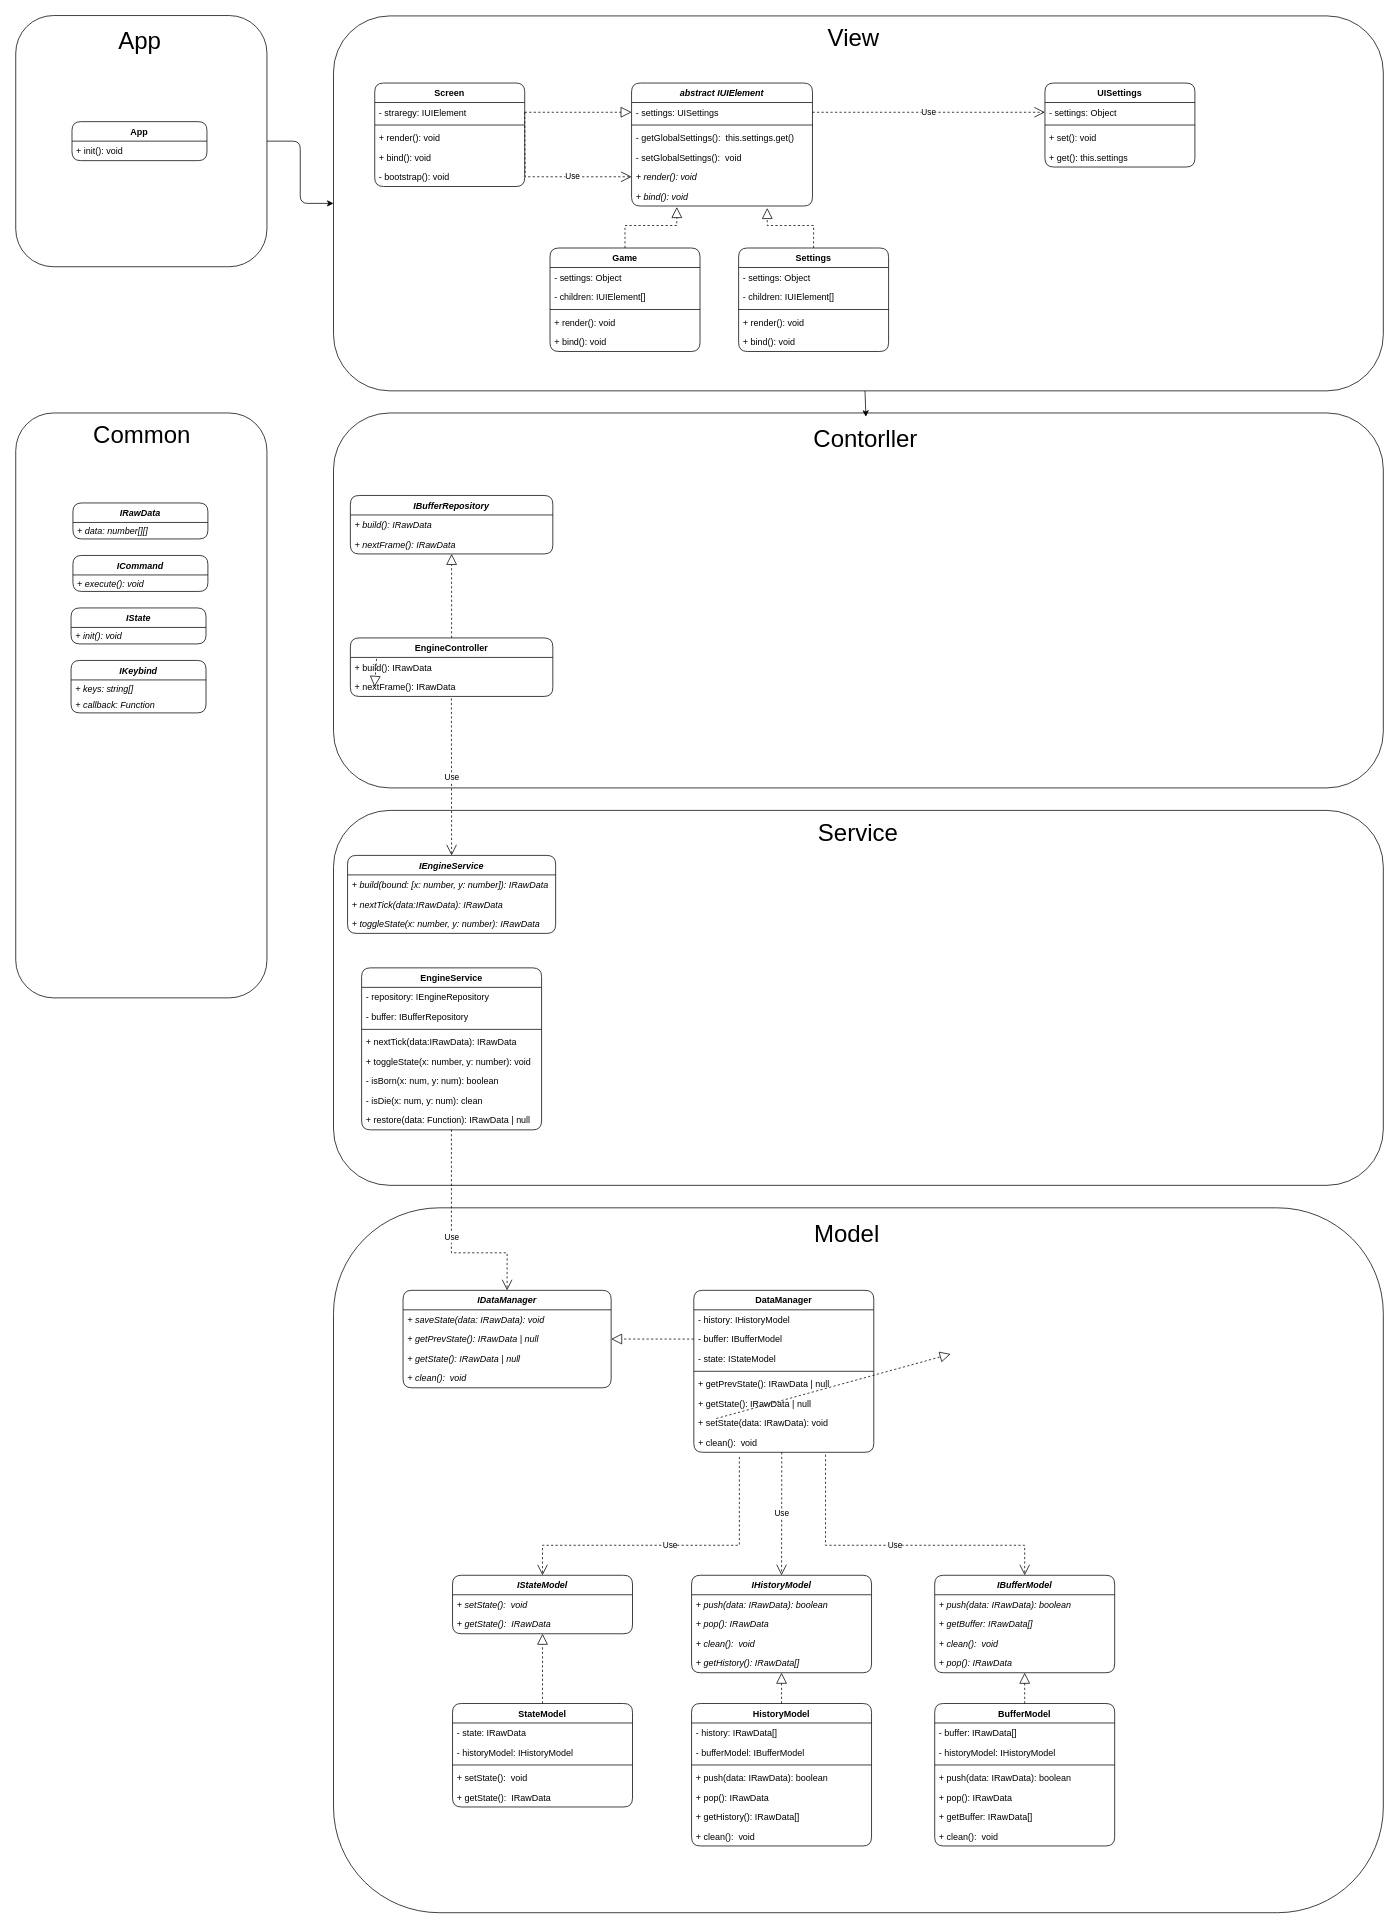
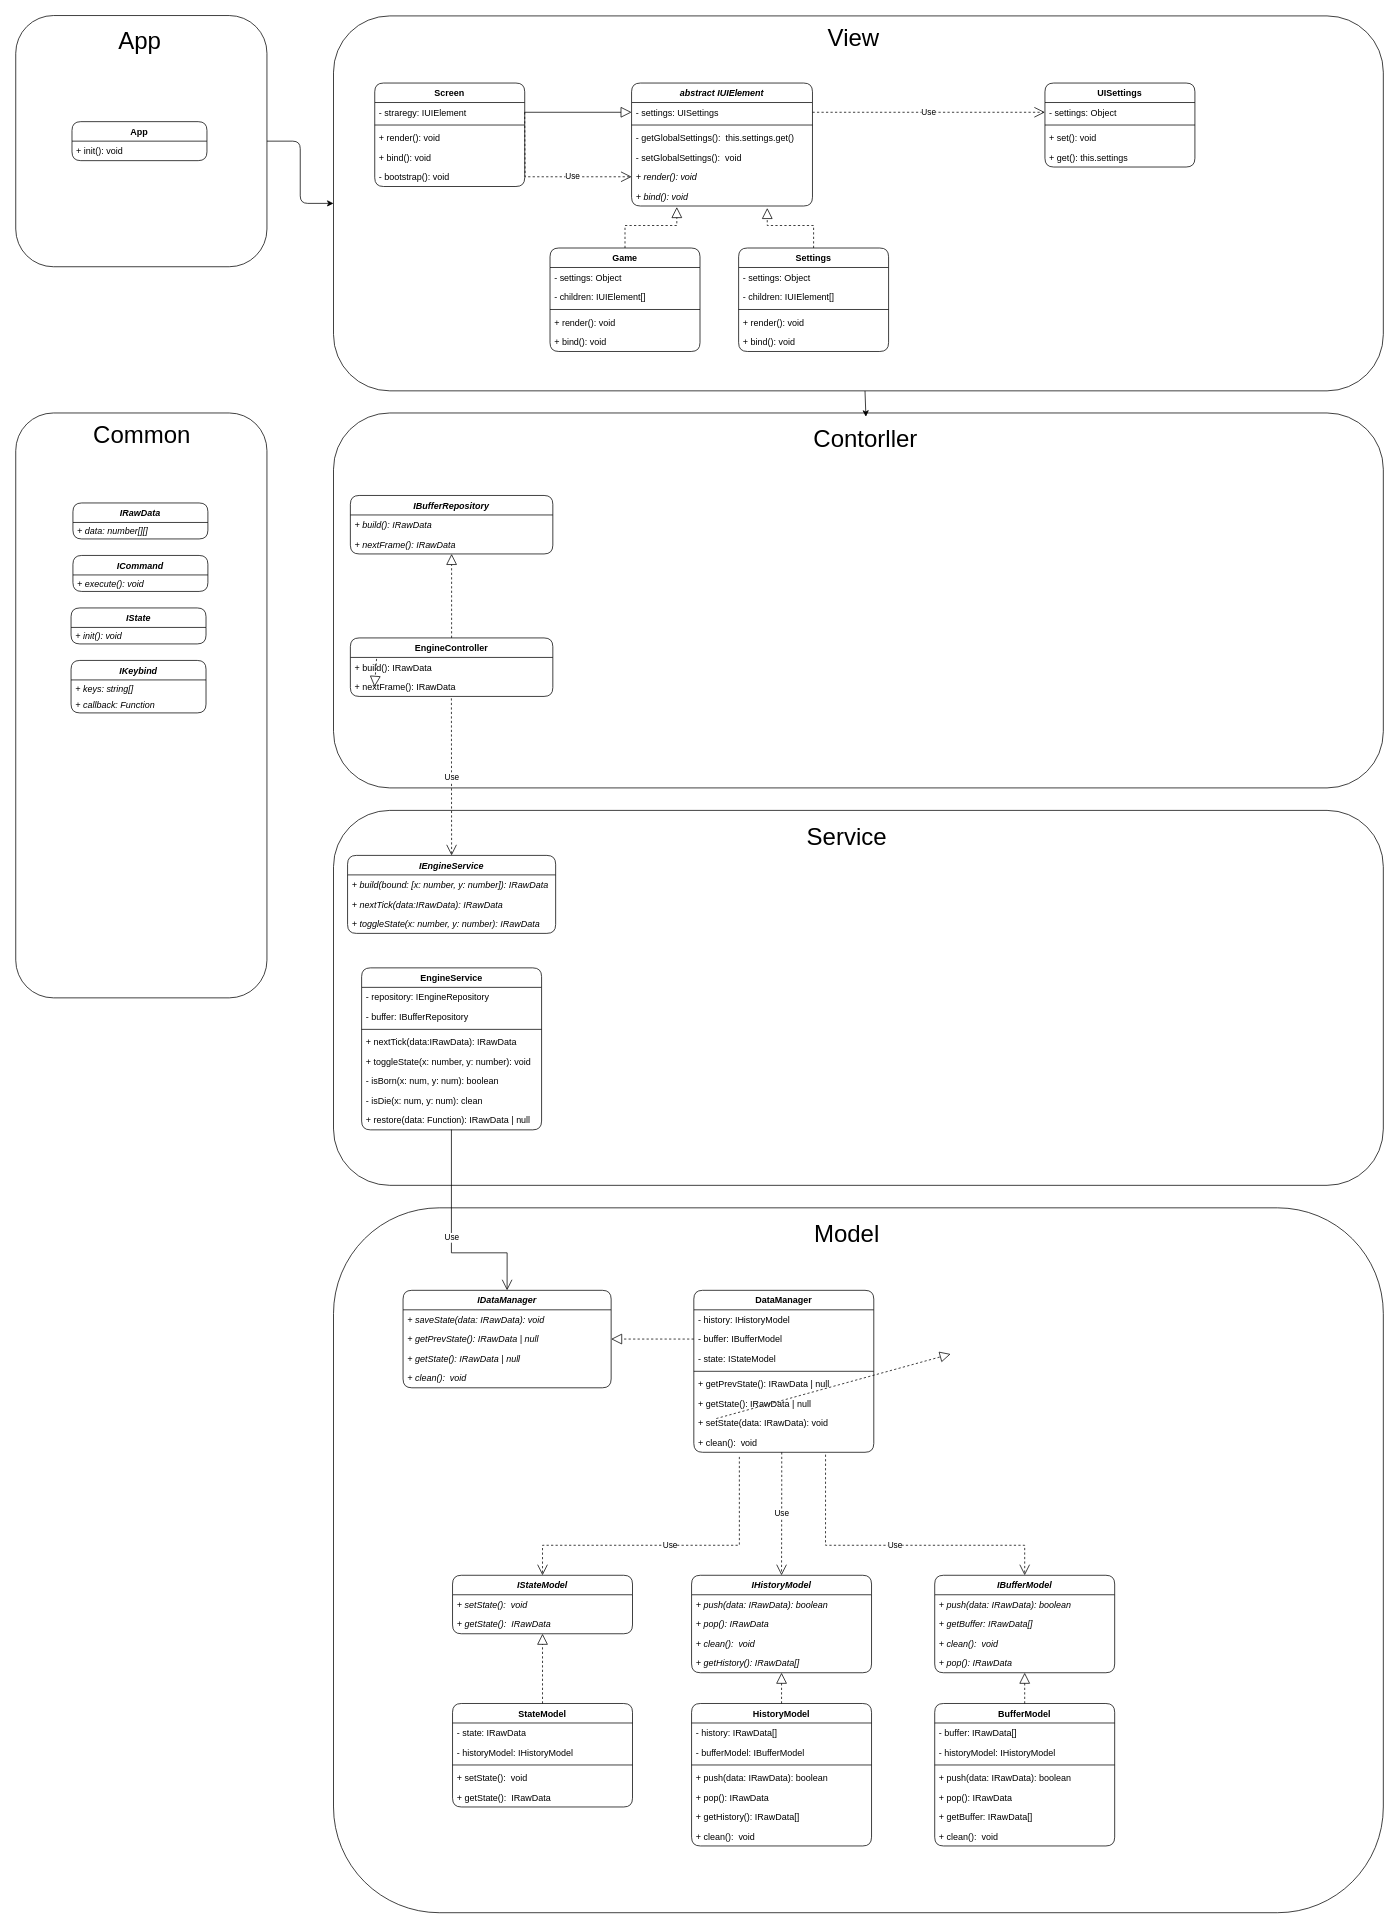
(573, 112) -> (573, 112)
(859, 833) -> (847, 837)
(452, 1182) -> (452, 1182)
